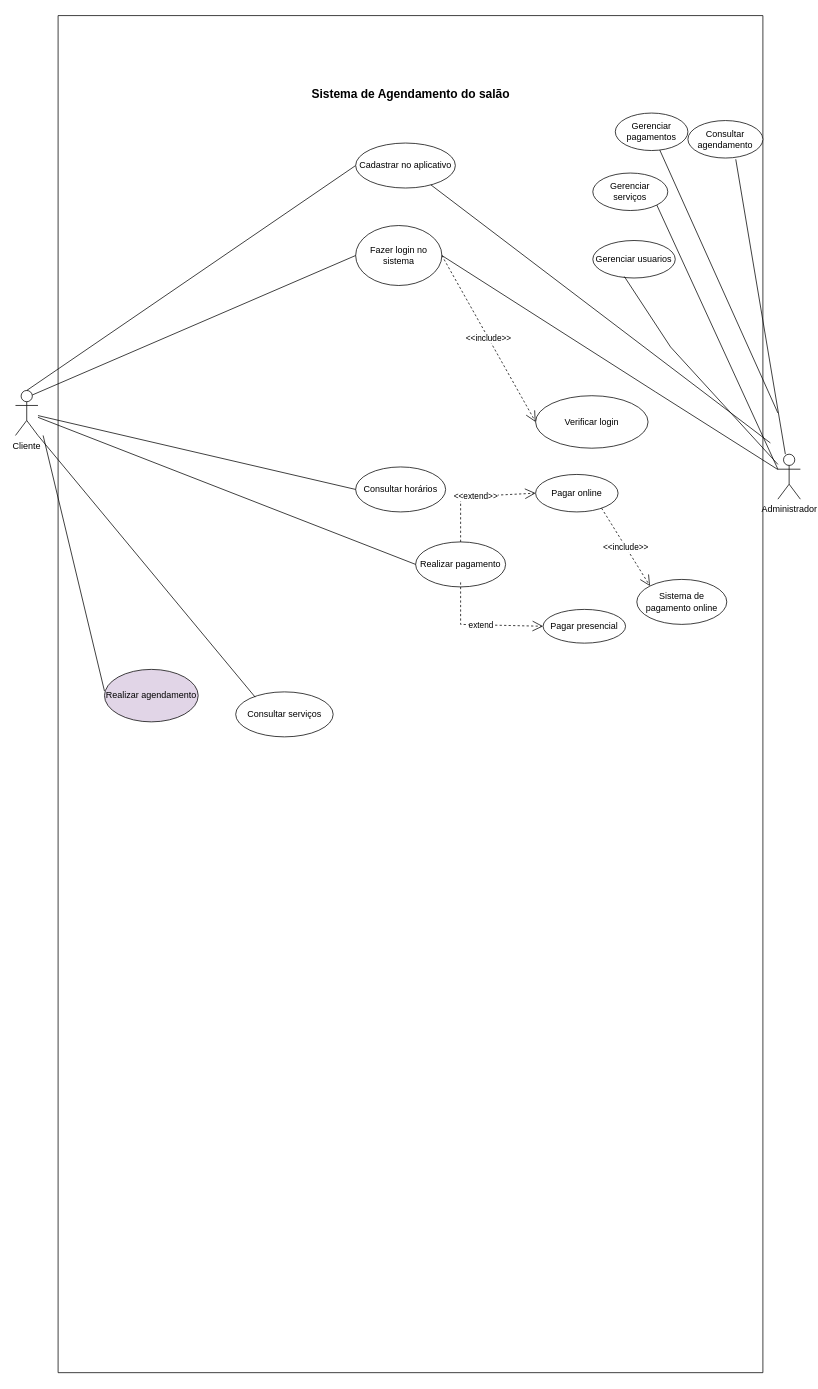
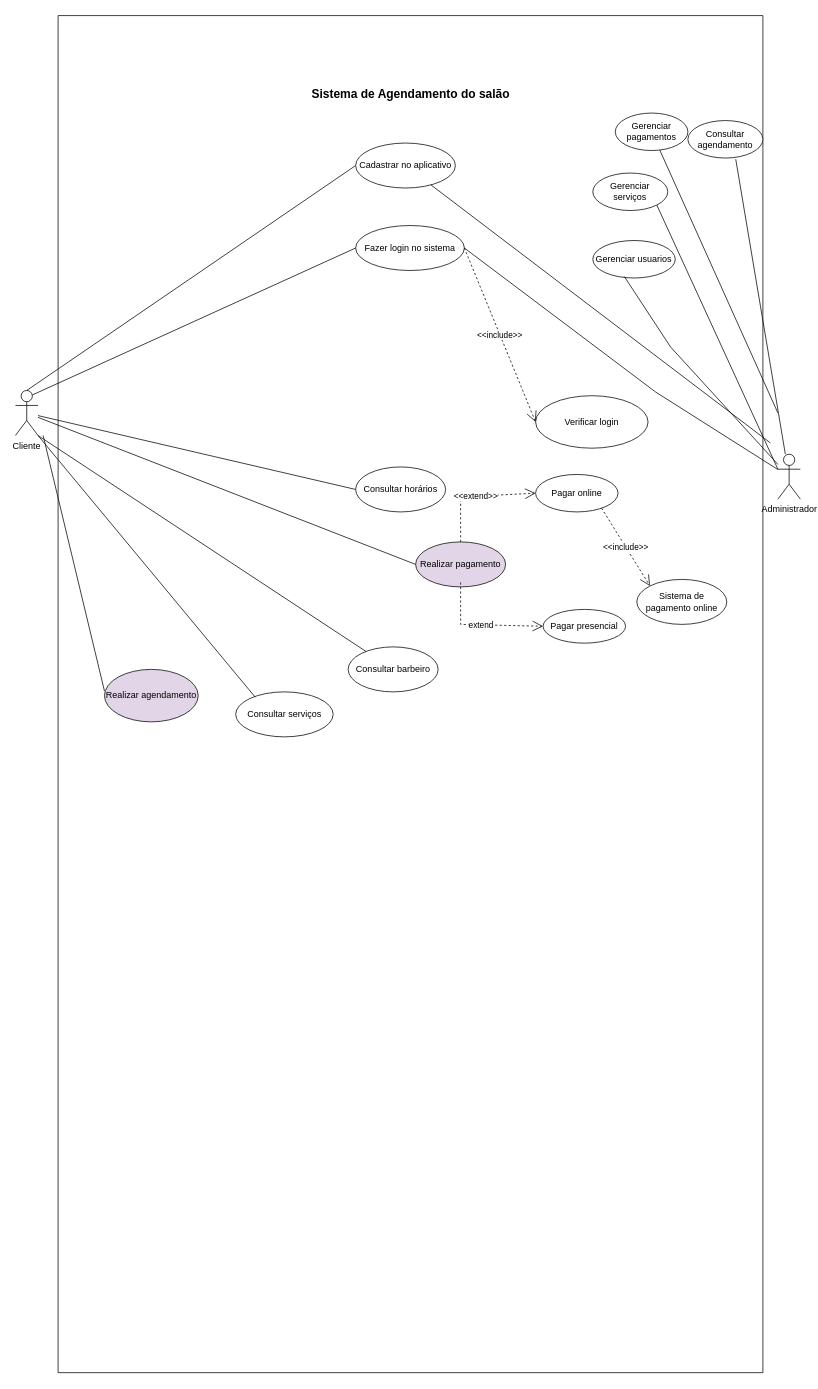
(399, 255) -> (410, 248)
none -> (204, 545)
(461, 564) -> (461, 564)
none -> (393, 669)
